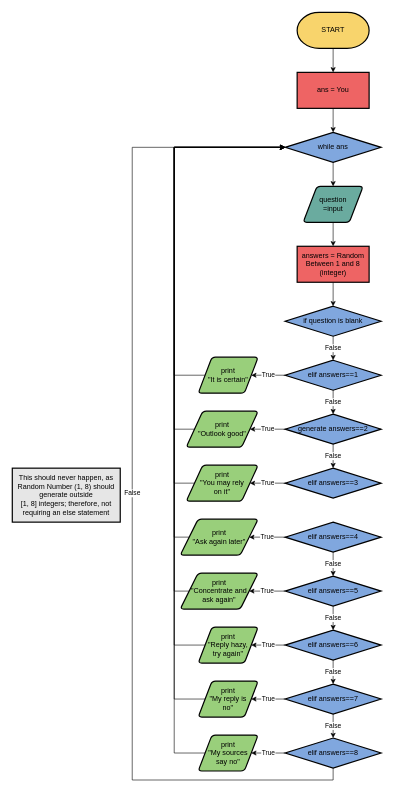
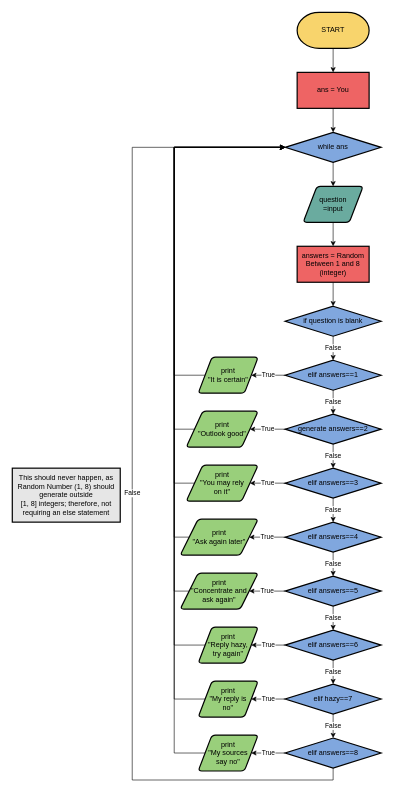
none -> (333, 511)
(333, 699) -> (333, 699)
